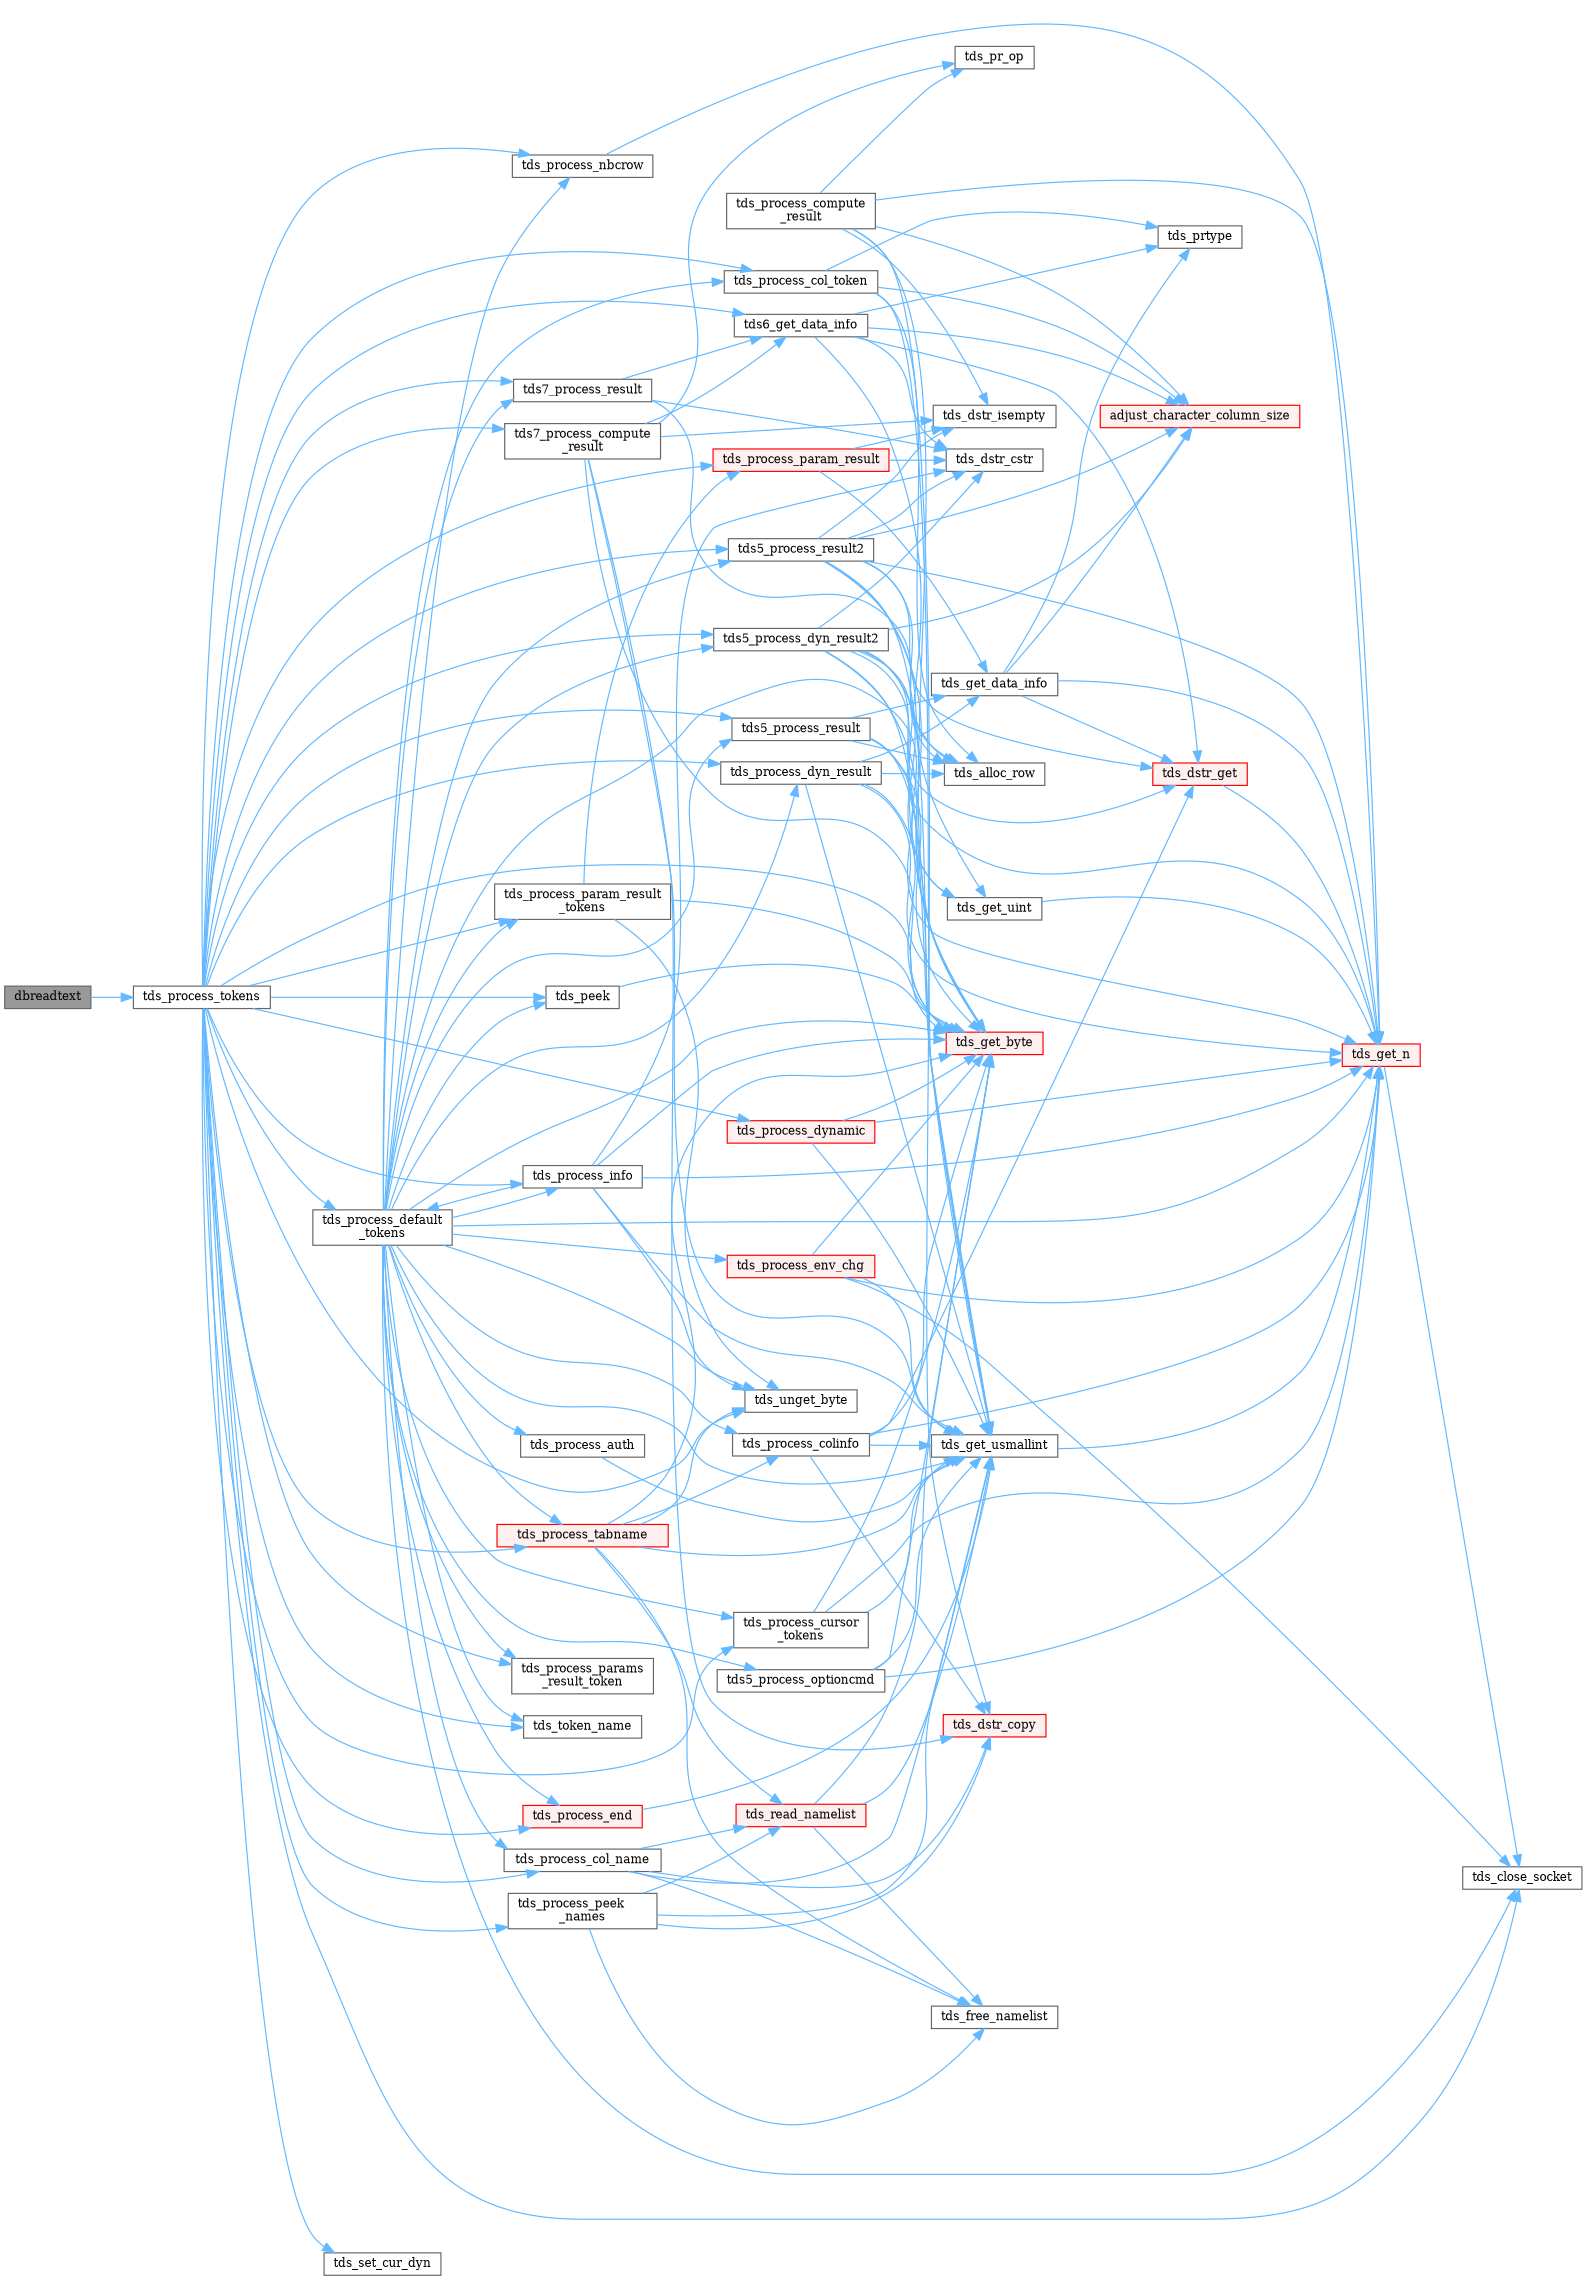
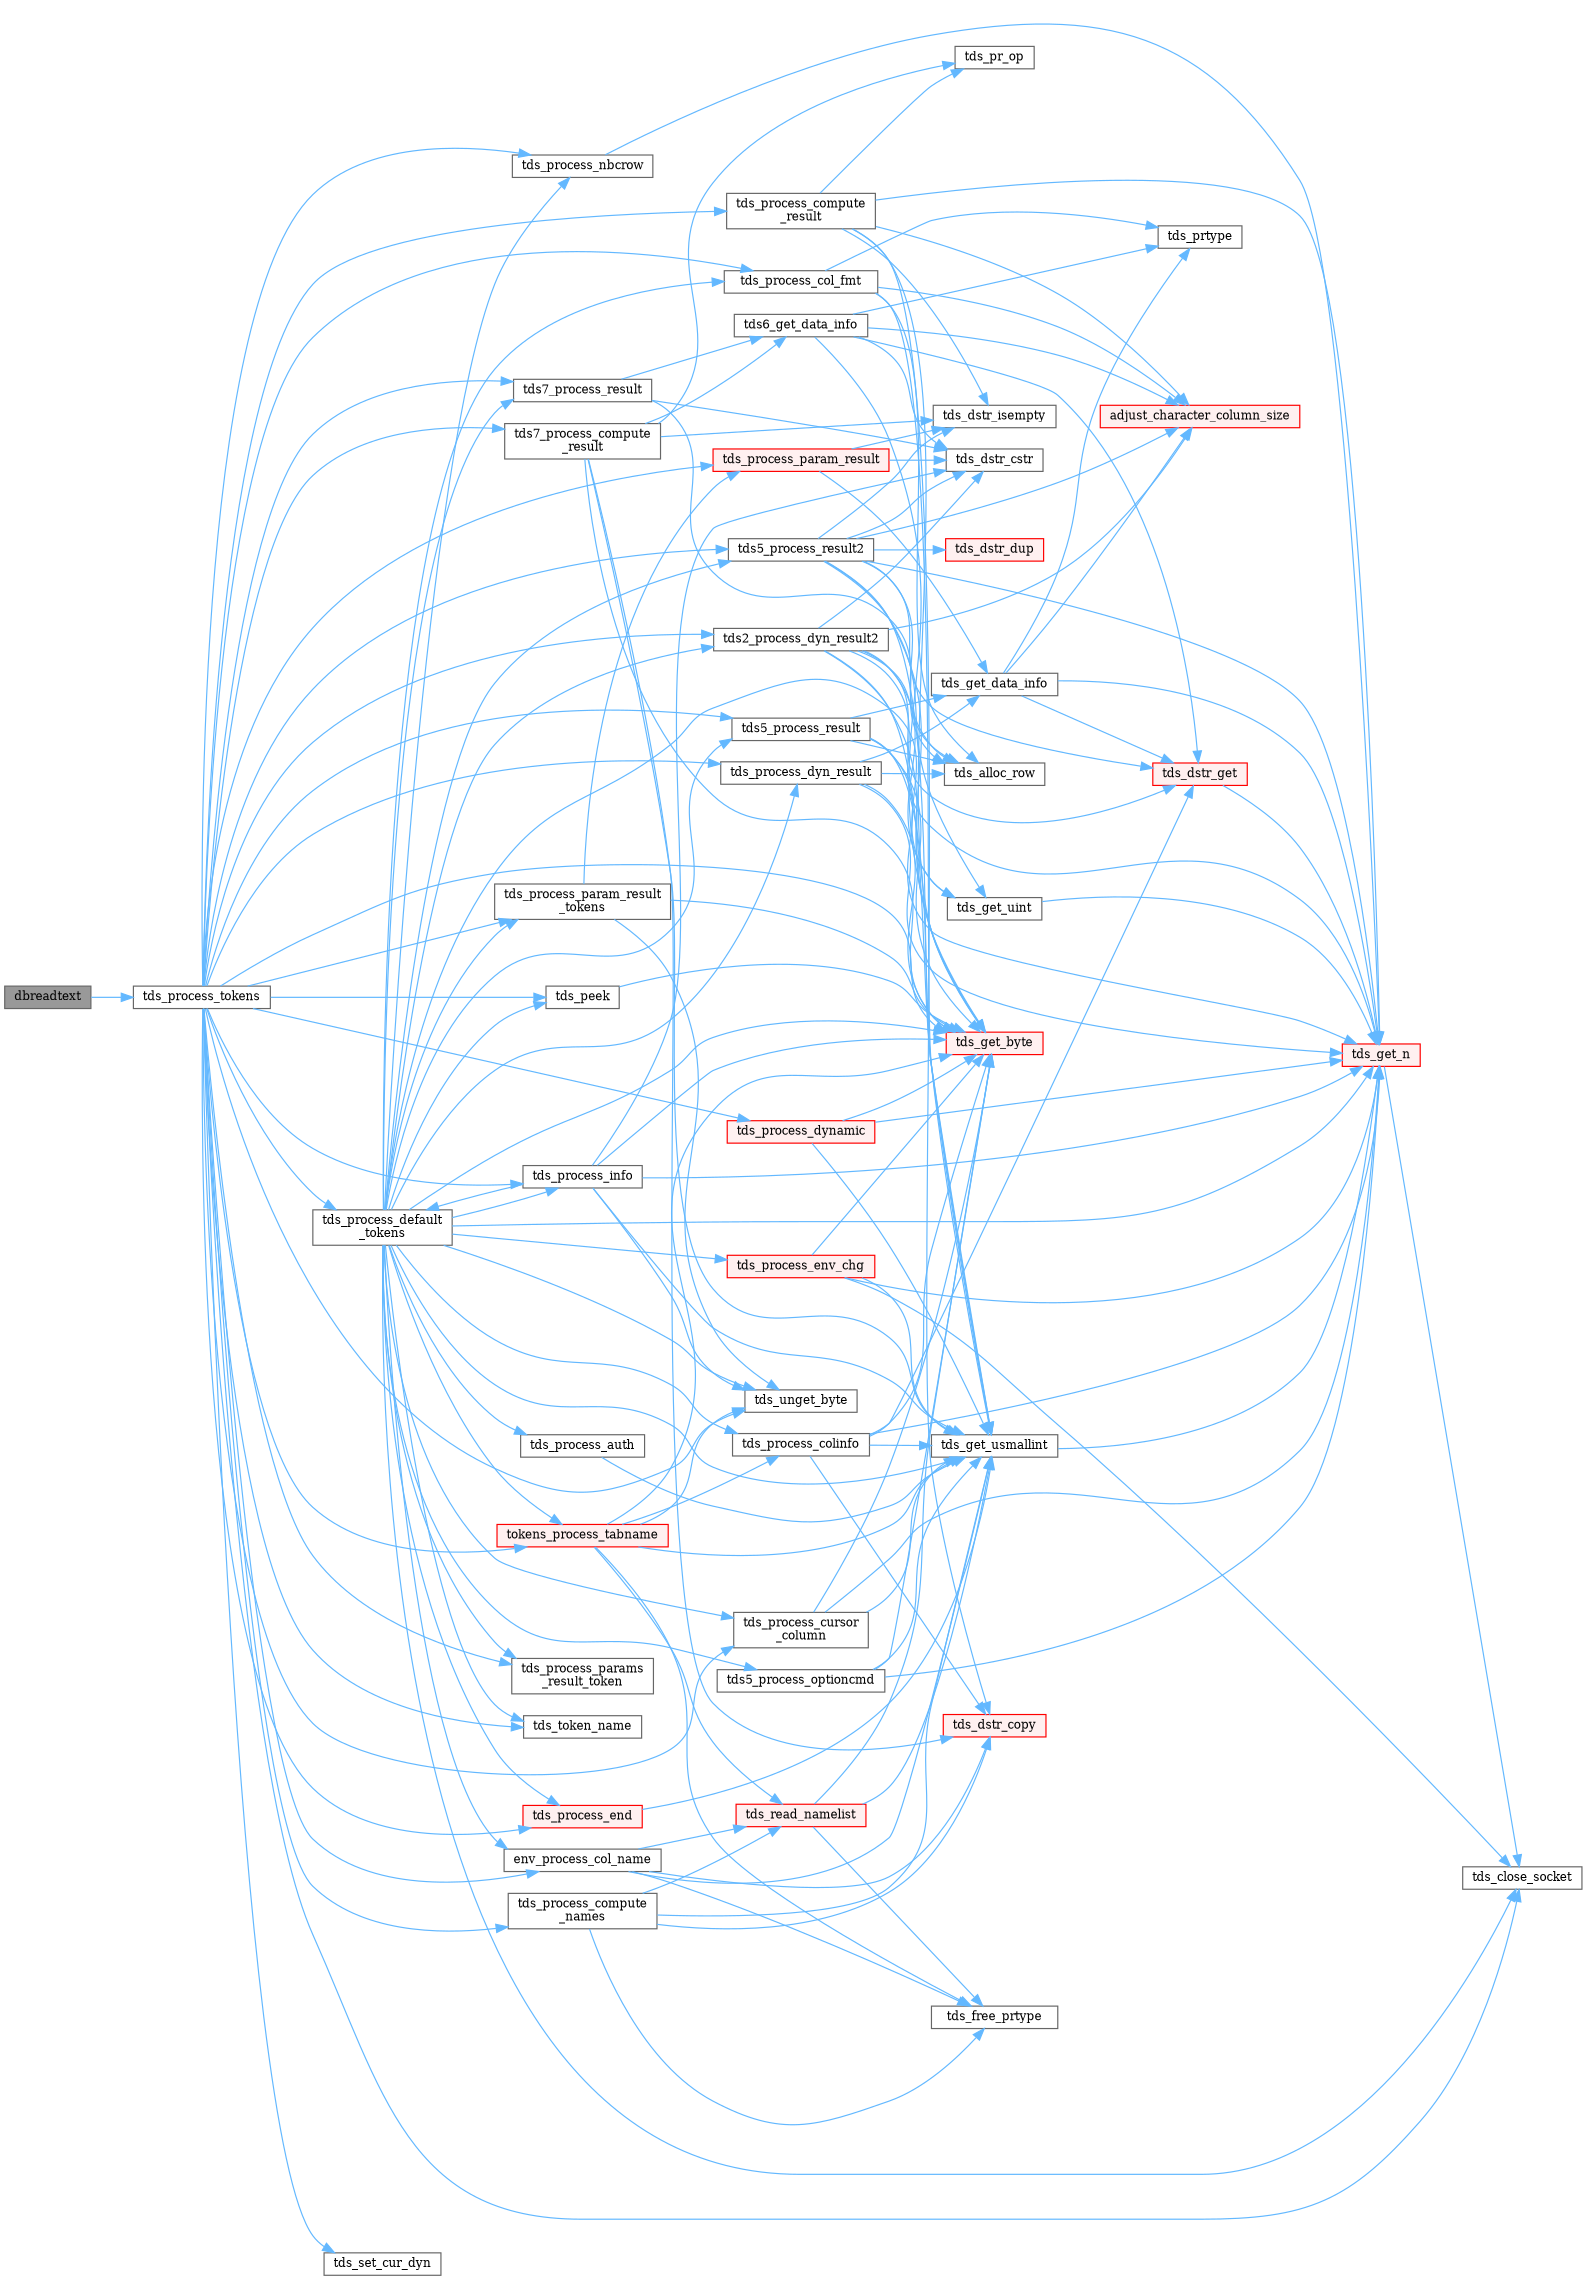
(801, 282) -> (801, 282)
(273, 466) -> (256, 424)
none -> (995, 550)
(801, 640) -> (801, 640)
(892, 1088) -> none
(583, 1536) -> (583, 1536)
(801, 1630) -> (801, 1630)
(583, 1860) -> (583, 1860)
(583, 1911) -> (583, 1911)
(995, 2017) -> (995, 2017)
